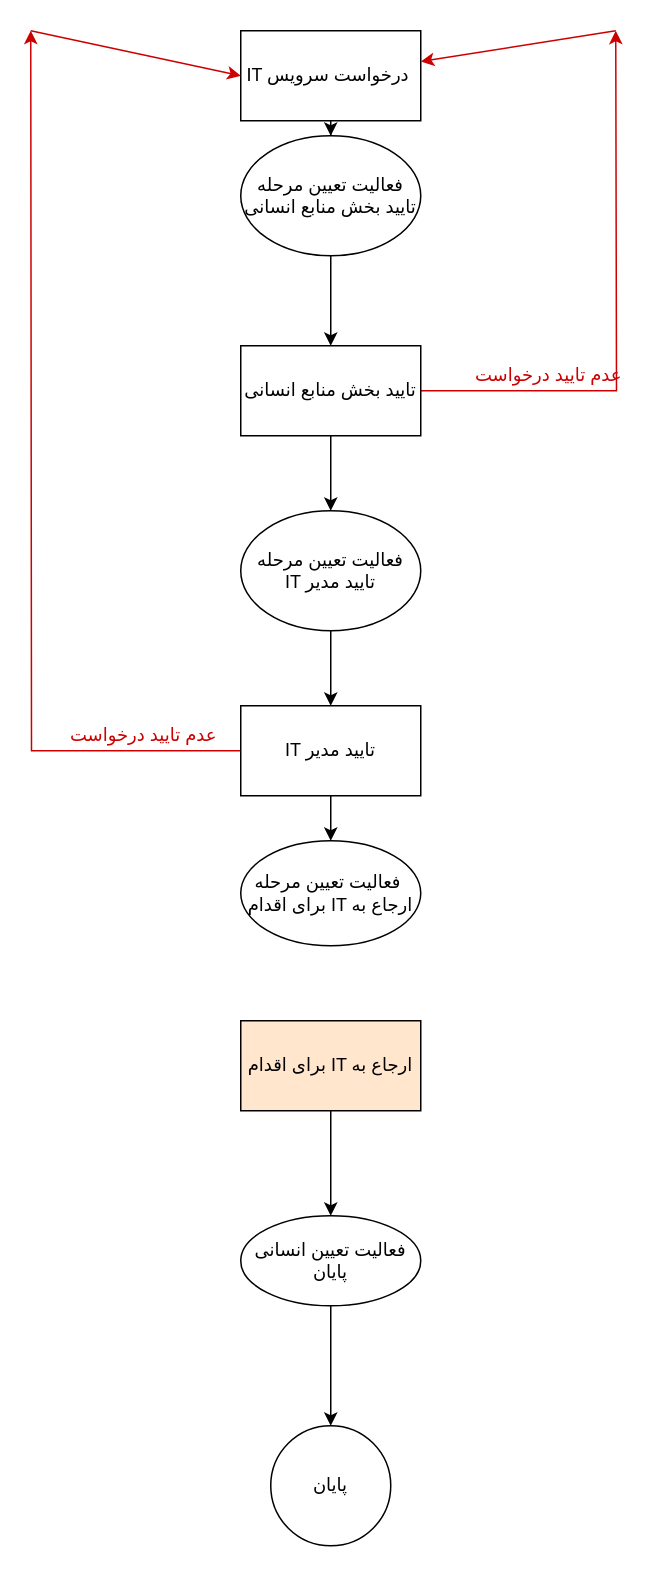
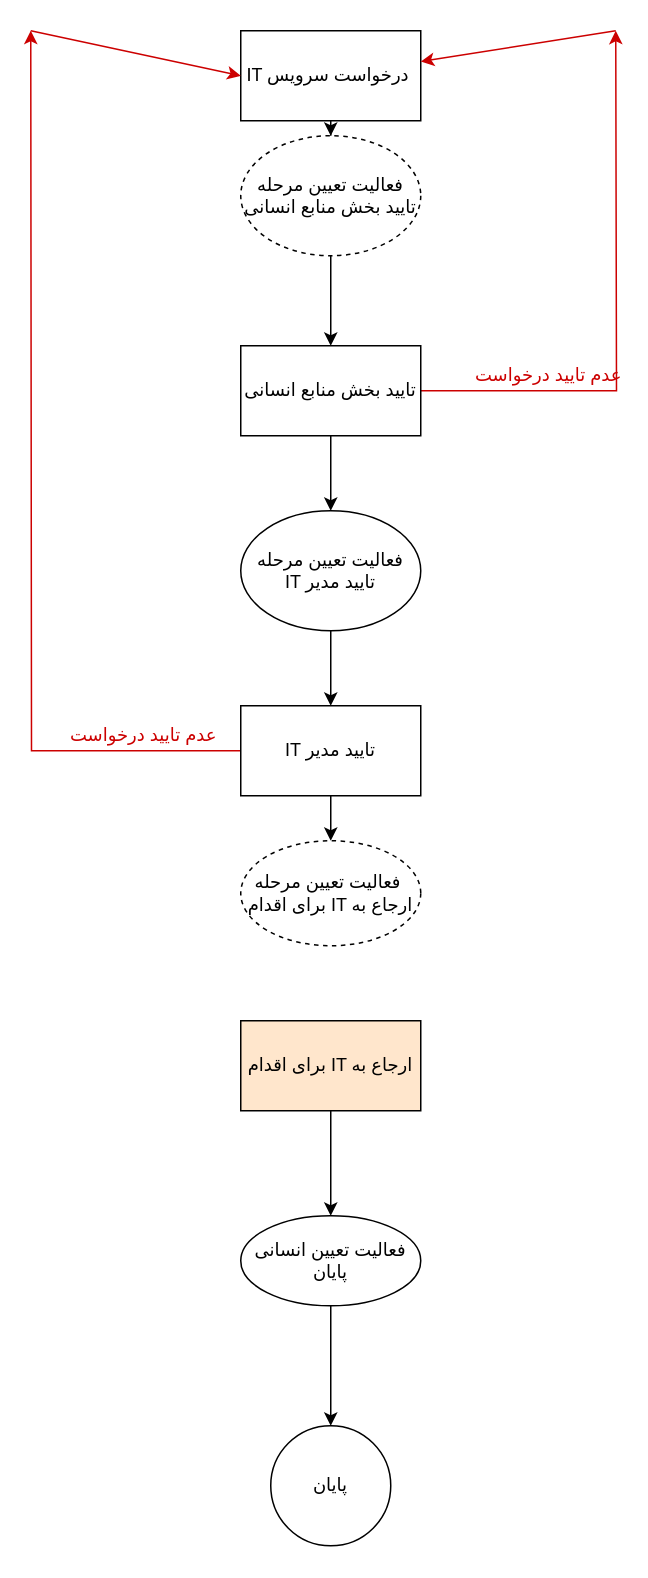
(331, 196) -> (331, 196)
(331, 893) -> (331, 893)
